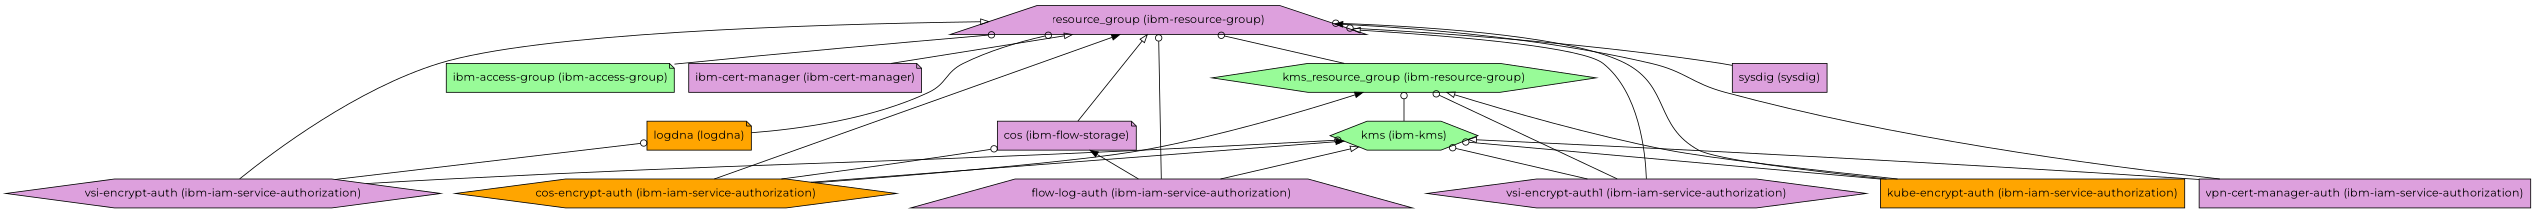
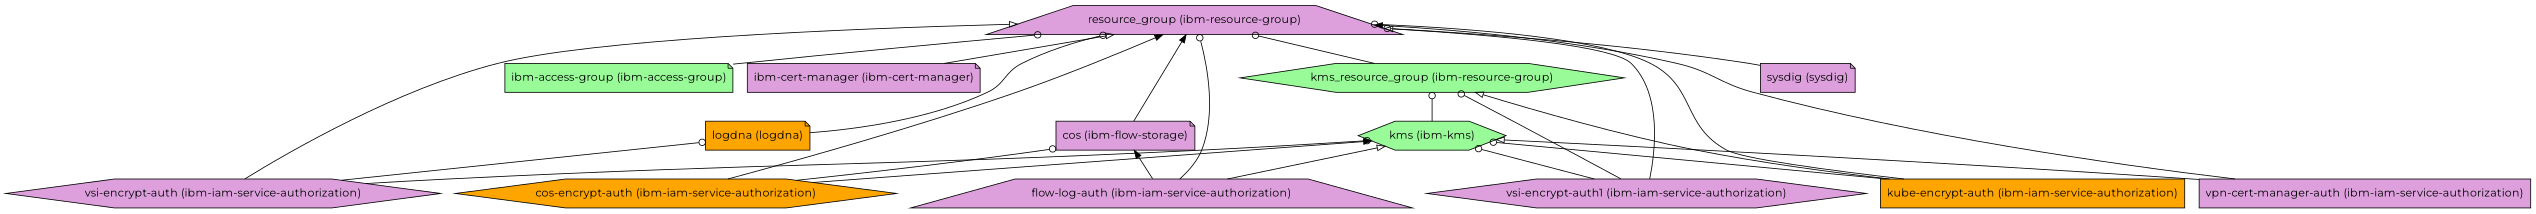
(1780, 78) -> (1808, 78)
(1110, 81) -> (1158, 81)
(1183, 142) -> none
